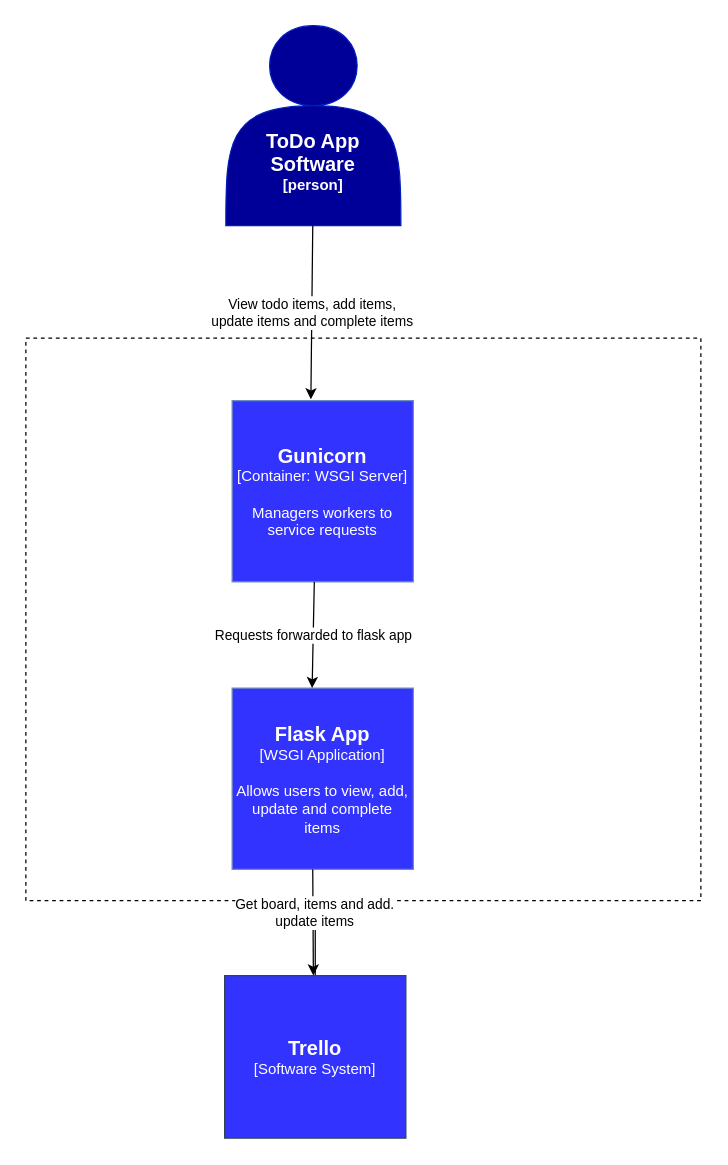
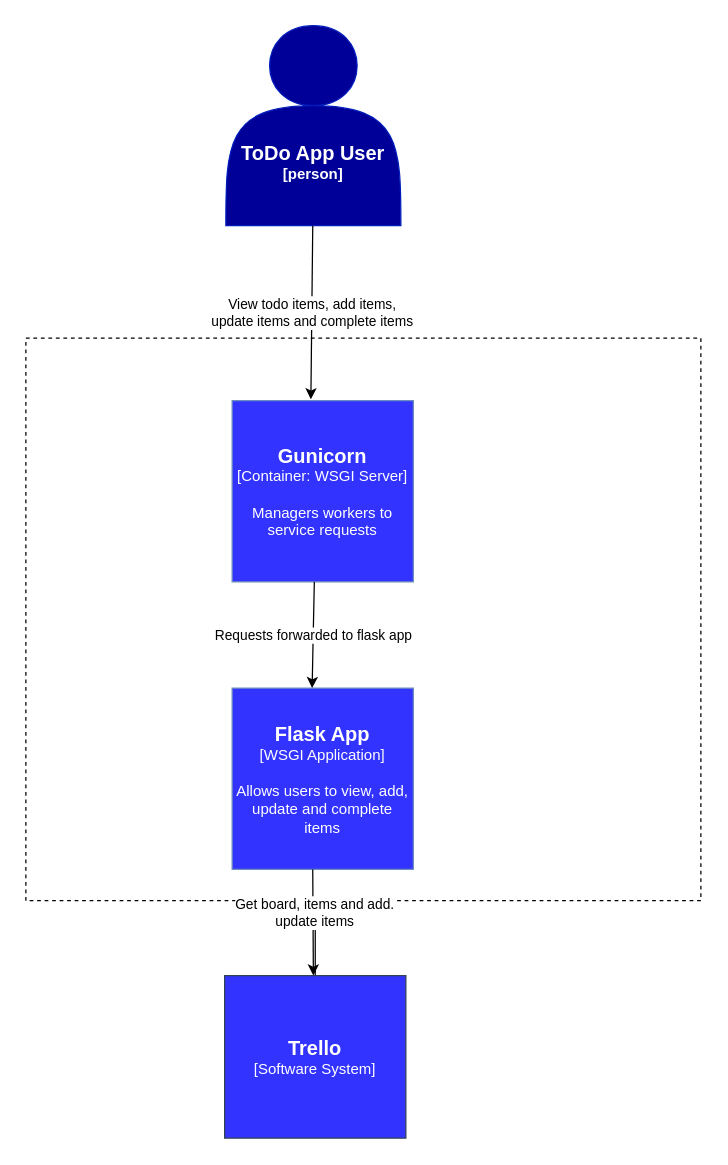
(313, 126) -> (313, 126)
